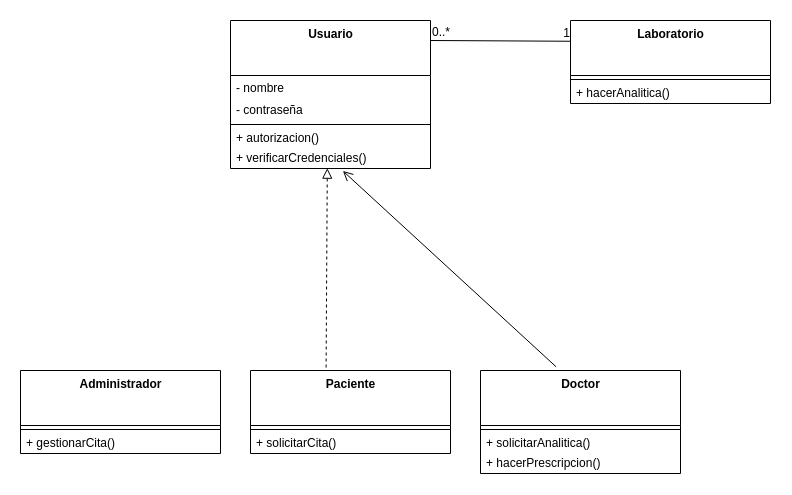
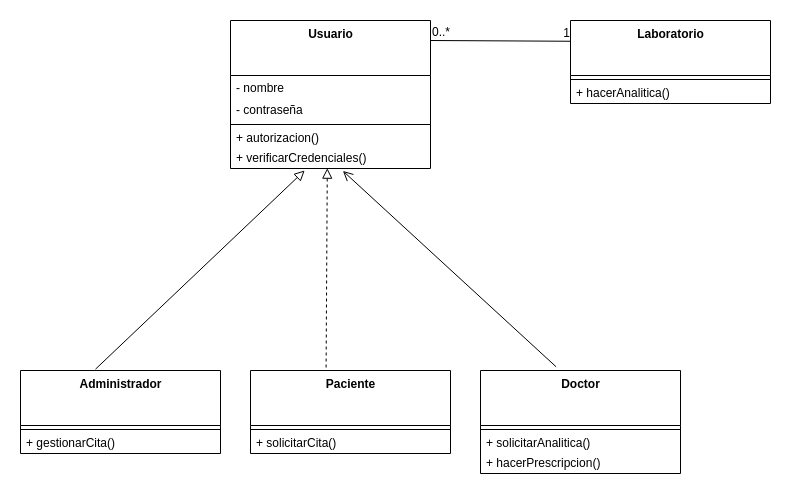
none -> (196, 273)
